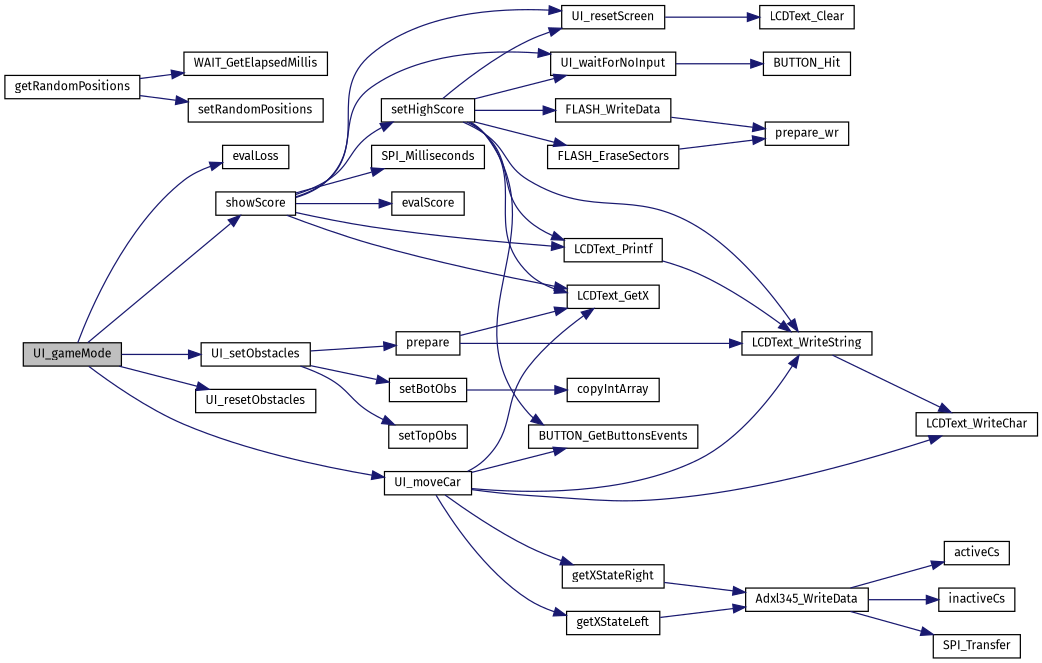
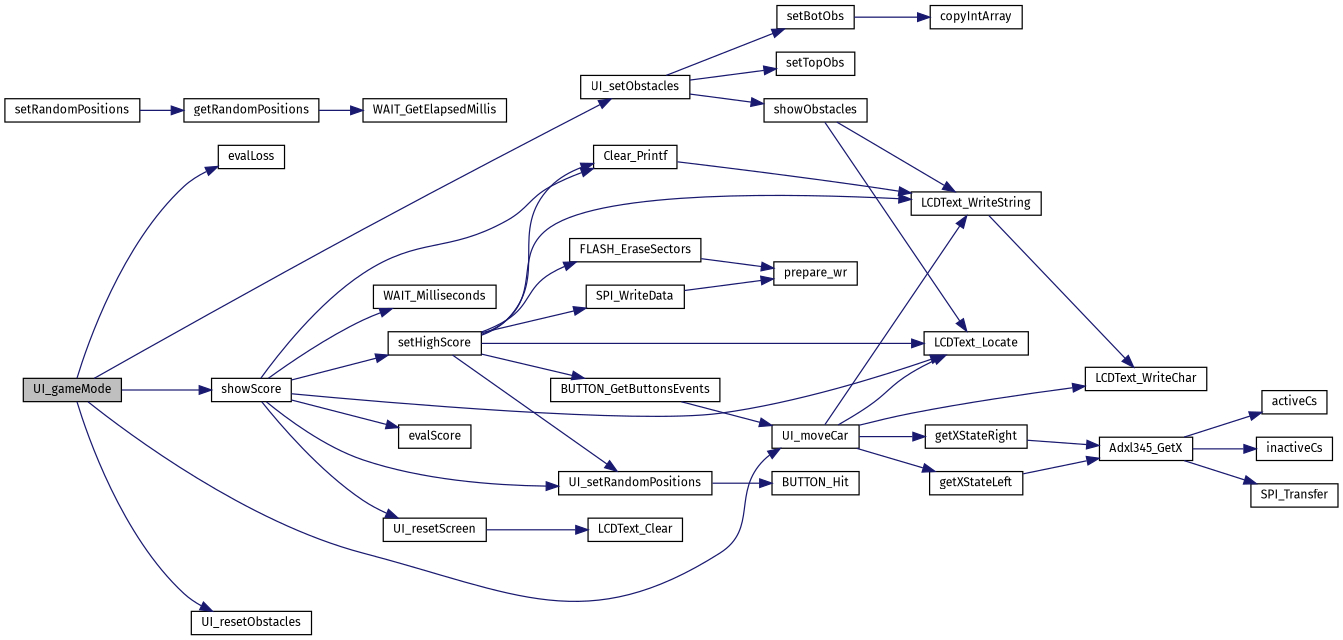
(493, 61) -> none
(613, 64) -> (635, 483)
(158, 98) -> (155, 110)
(613, 110) -> (635, 297)
(428, 157) -> (435, 297)
(613, 250) -> (635, 157)
(613, 297) -> (976, 343)
(428, 343) -> (816, 110)
(513, 462) -> (701, 407)
(807, 600) -> (1146, 449)
